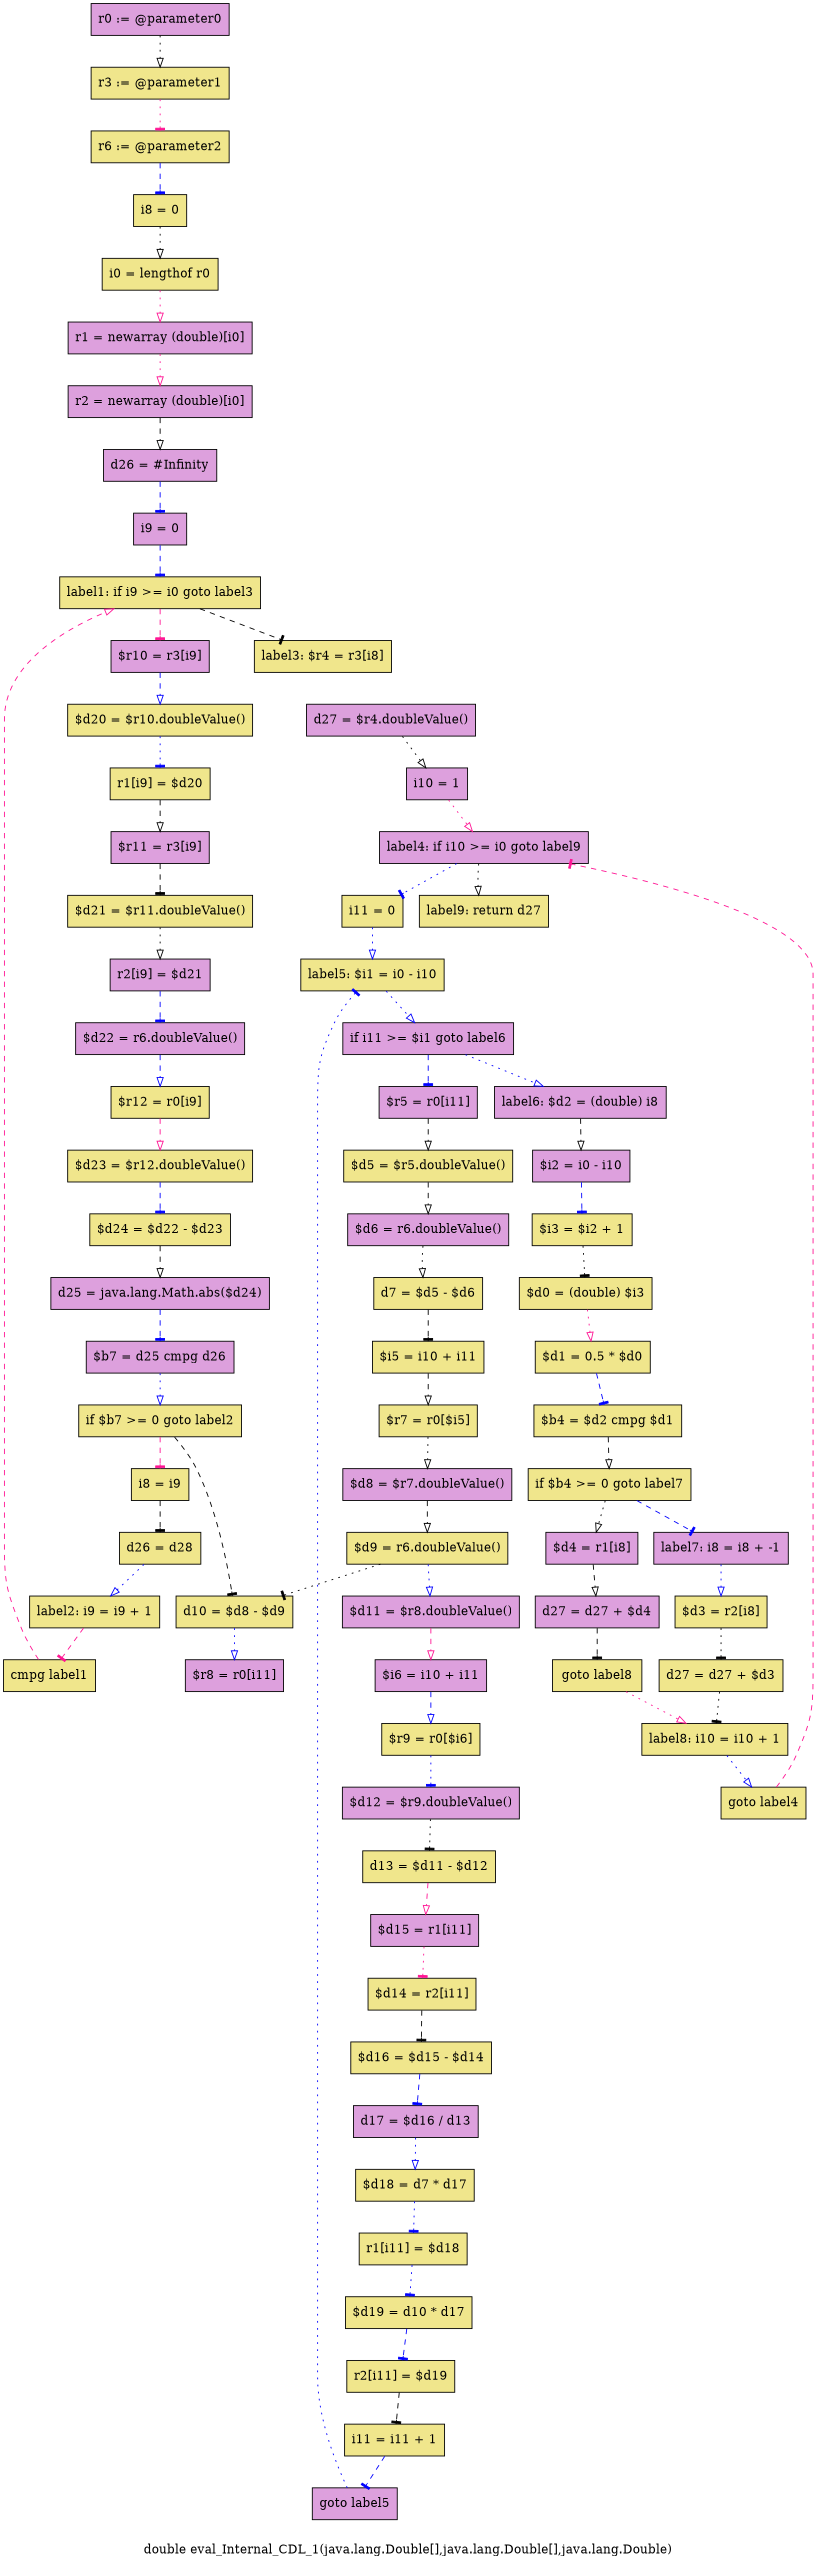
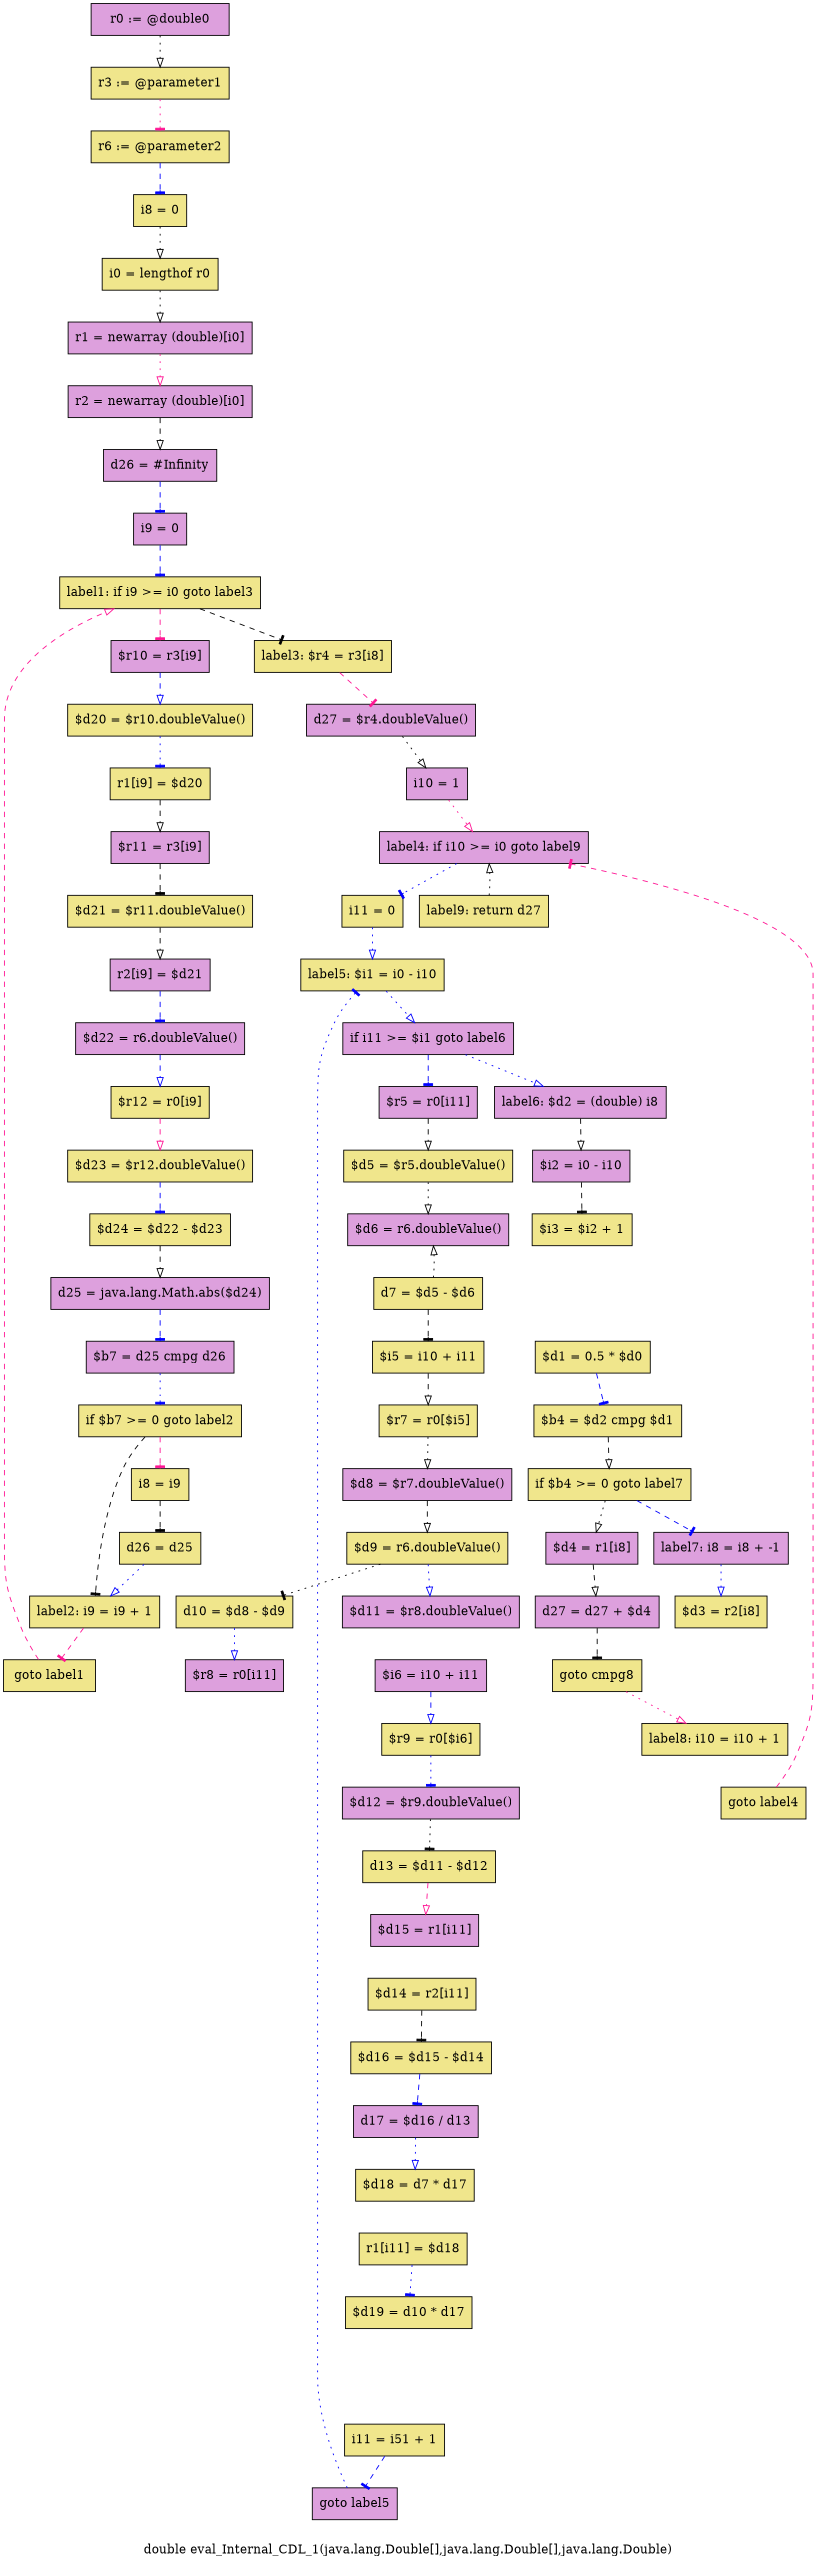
(160, 19) -> (160, 19)
(160, 302) -> (160, 302)
none -> (355, 687)
(478, 875) -> (490, 884)
(160, 939) -> (160, 939)
(428, 1194) -> (428, 1194)
(582, 1196) -> (582, 1196)
(422, 1257) -> (434, 1266)
(586, 1293) -> none
(160, 1385) -> (160, 1385)
(213, 1510) -> (109, 1510)
(160, 1548) -> (160, 1548)
(431, 1639) -> none
(50, 1676) -> (50, 1676)
(597, 1676) -> (597, 1676)
(721, 1676) -> none
(736, 1768) -> none
(423, 1960) -> none
(414, 2215) -> none
(401, 2376) -> none
(395, 2440) -> (395, 2440)
